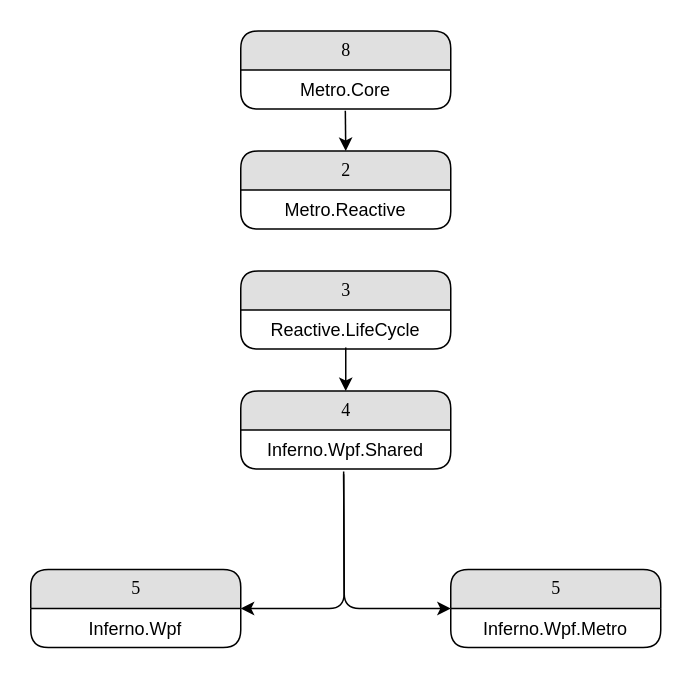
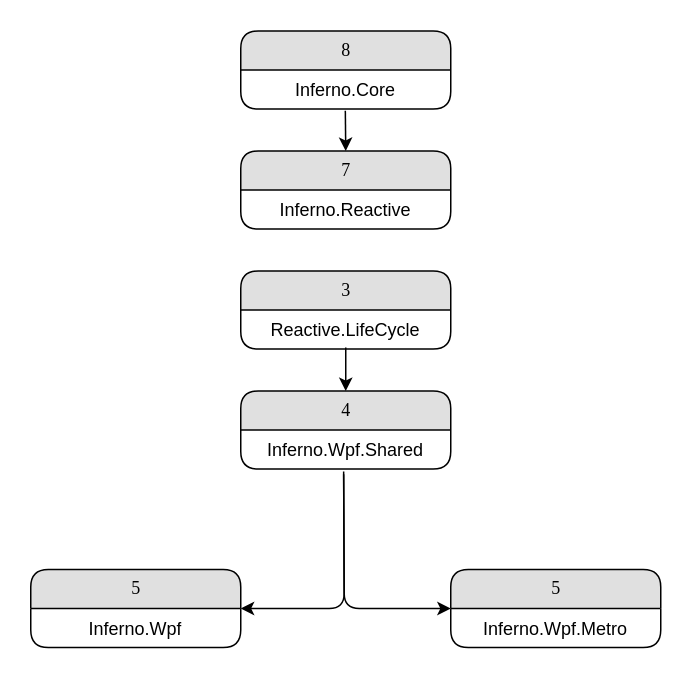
(346, 91) -> (346, 91)
(347, 170) -> (347, 170)
(346, 211) -> (346, 211)
